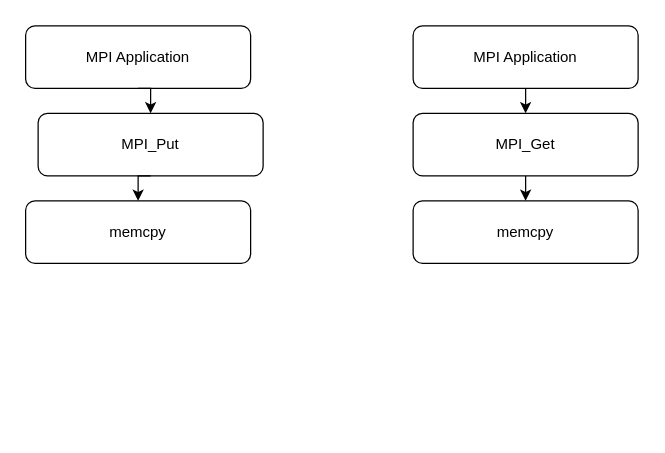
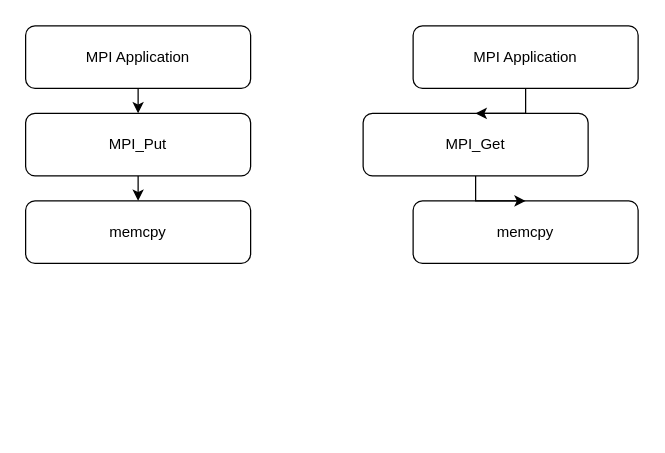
(151, 144) -> (138, 144)
(526, 144) -> (476, 144)
